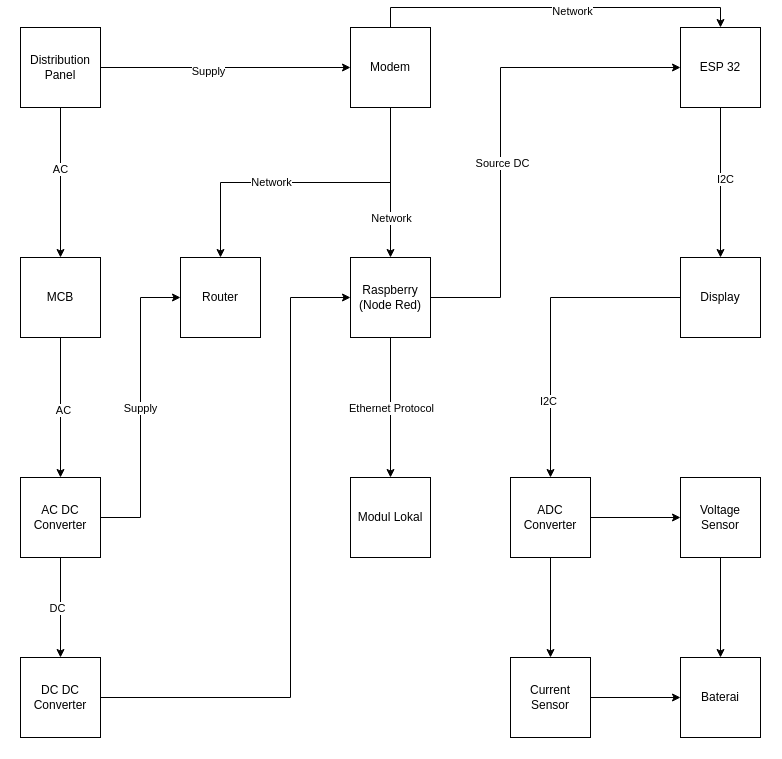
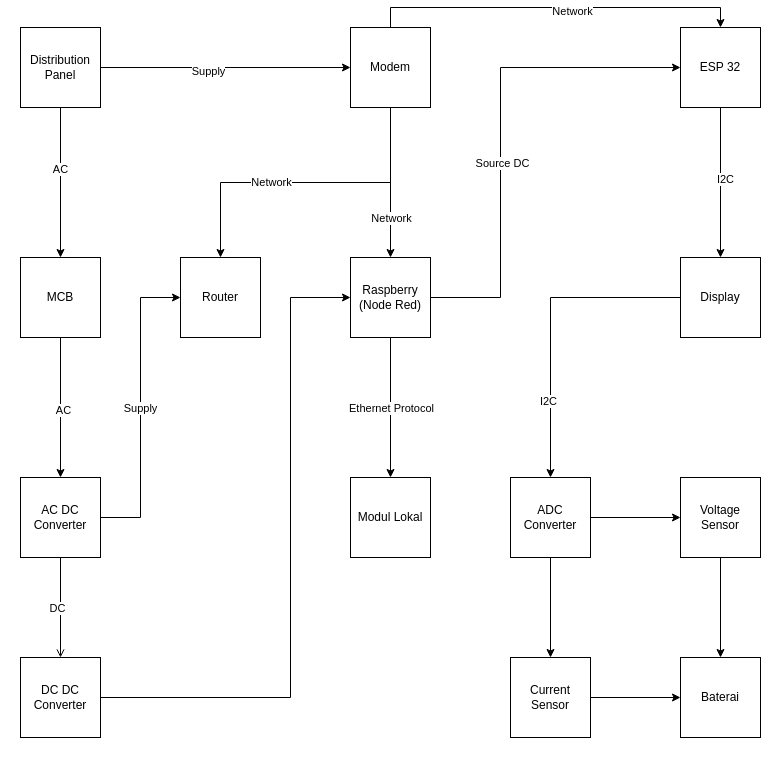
(61, 649) -> (61, 651)
